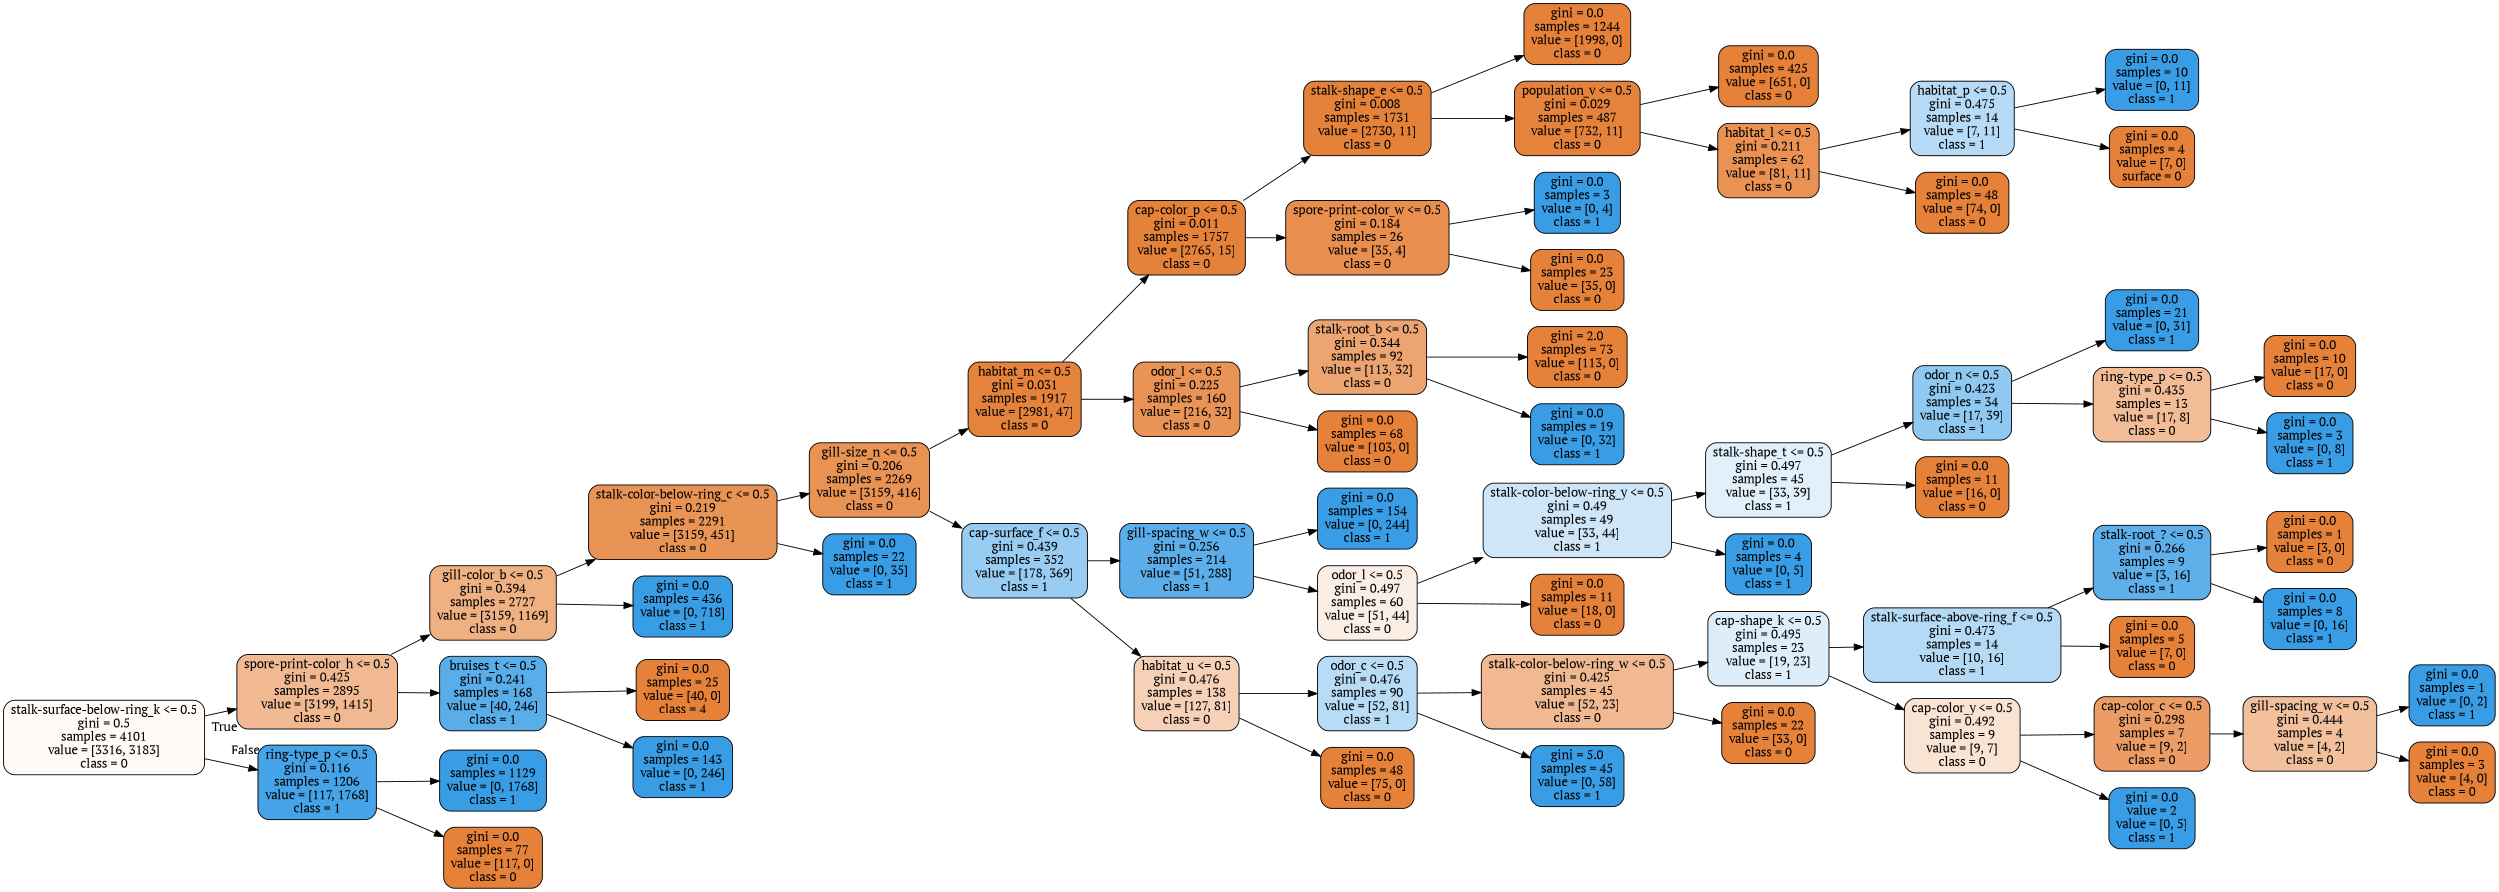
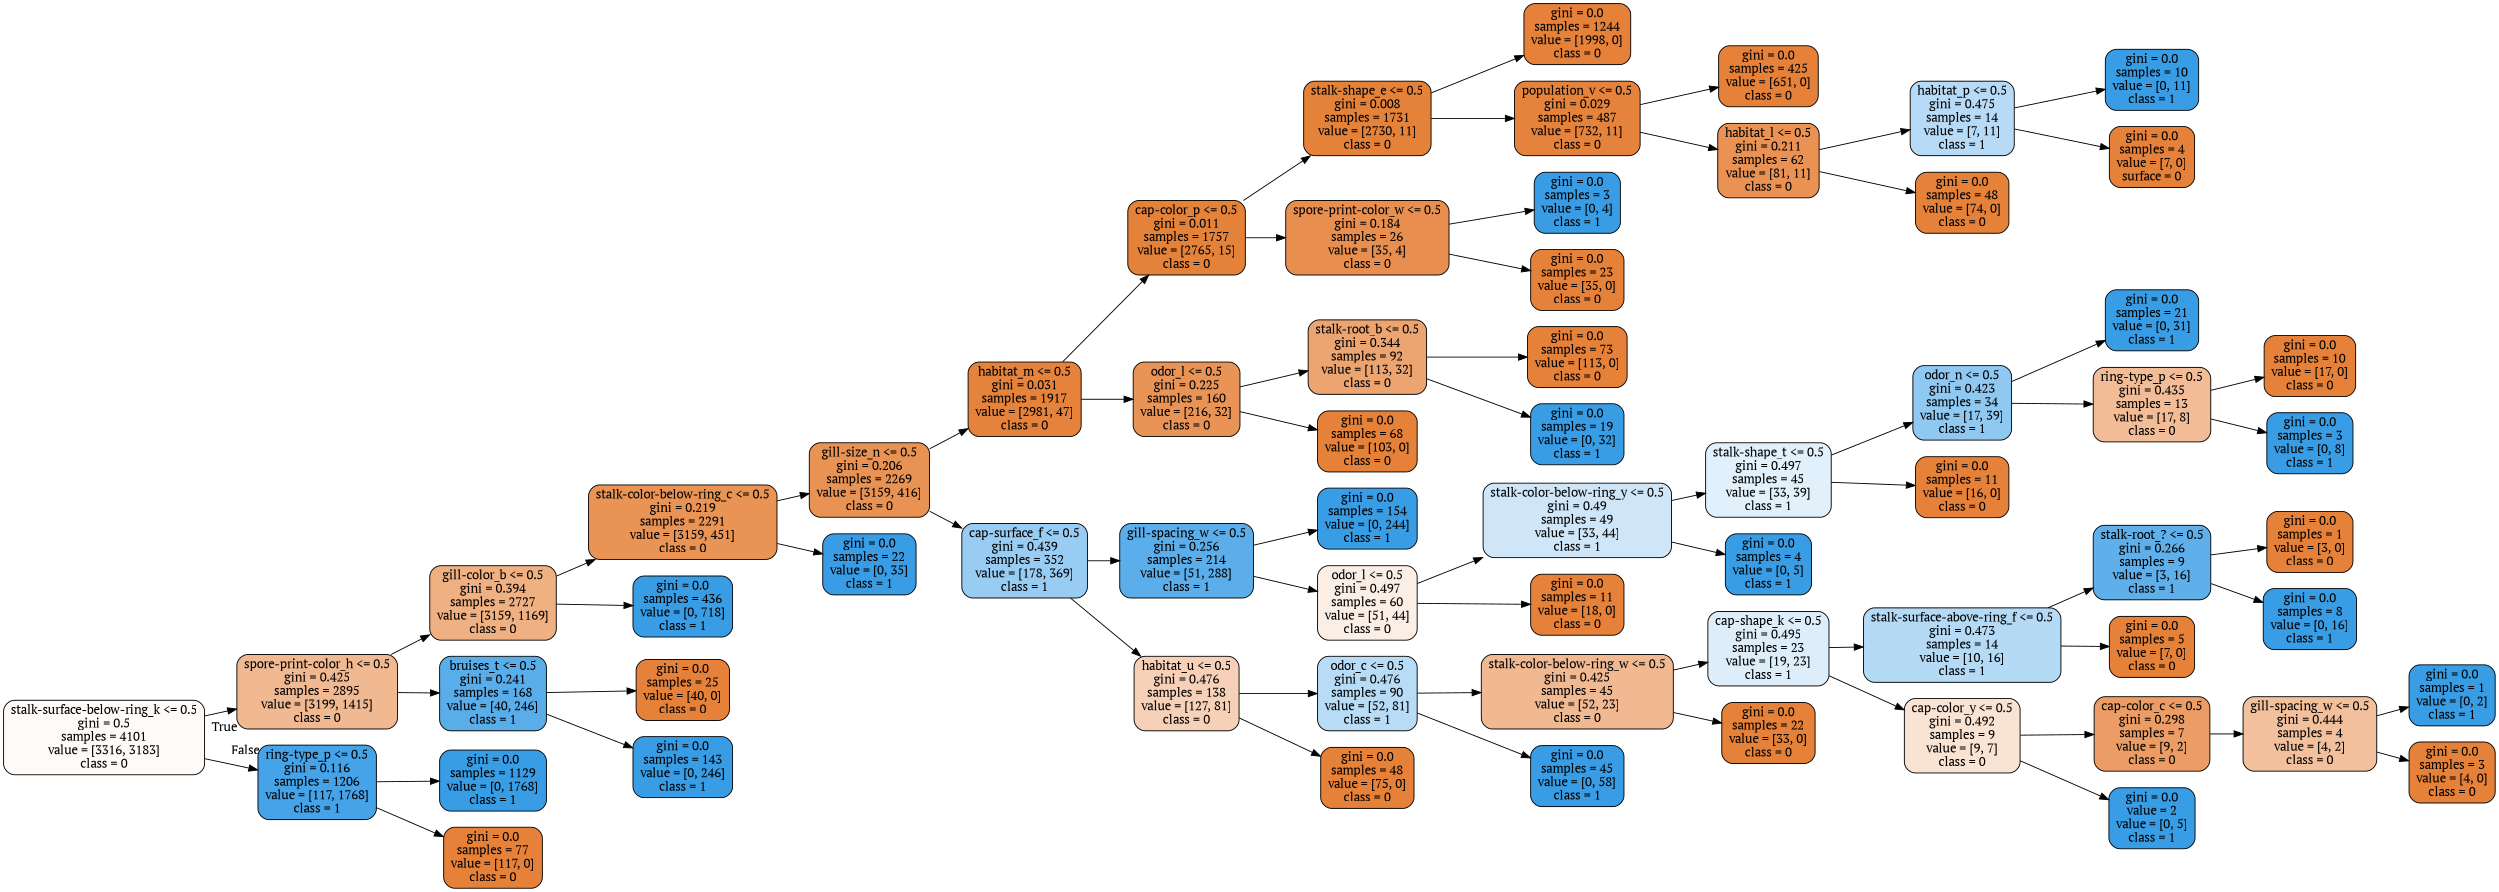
(1577, 357) -> (1577, 357)
(683, 690) -> (683, 690)
(1577, 776) -> (1577, 776)
